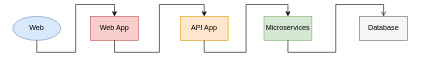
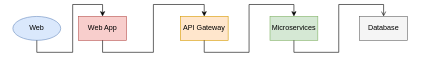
(114, 29) -> (102, 29)
(204, 29) -> (204, 29)
(288, 29) -> (294, 29)
